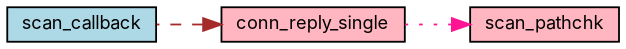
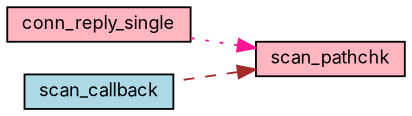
(180, 25) -> (206, 77)
